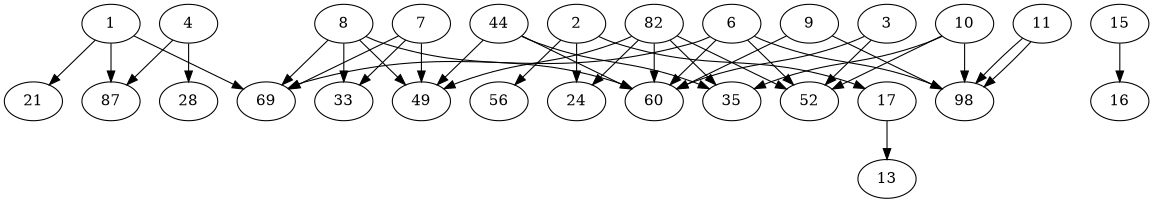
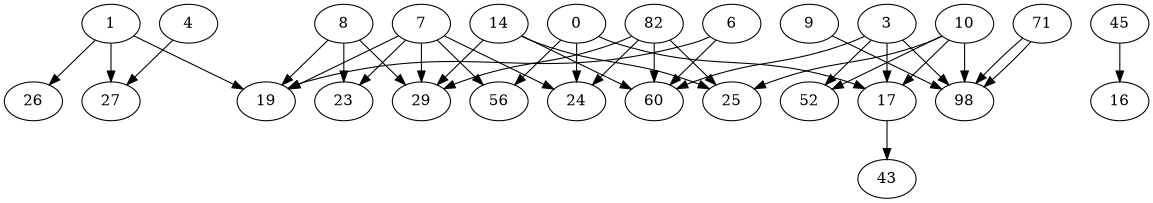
(499, 24) -> (499, 24)
(577, 24) -> (577, 24)
(1042, 24) -> (1042, 24)
(1120, 24) -> (1120, 24)
(714, 54) -> none
(429, 55) -> none
none -> (452, 55)
none -> (484, 55)
(744, 56) -> none
(765, 57) -> none
none -> (887, 57)
none -> (931, 58)
(829, 59) -> (921, 58)
(33, 101) -> (33, 101)
(111, 101) -> (111, 101)
(189, 101) -> none
(266, 101) -> (266, 101)
(344, 101) -> (344, 101)
(421, 101) -> (421, 101)
(732, 101) -> (732, 101)
(887, 179) -> (887, 179)
